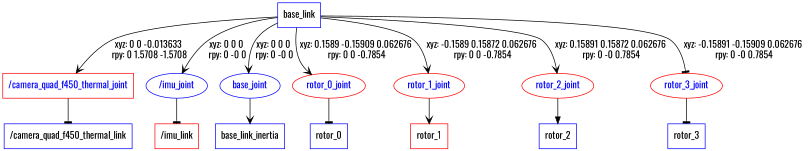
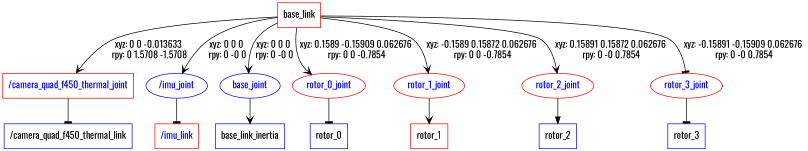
(299, 15) -> (299, 15)
(177, 136) -> (177, 136)
